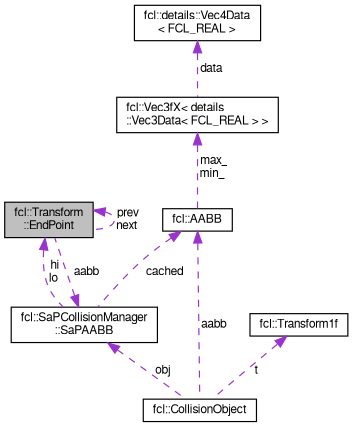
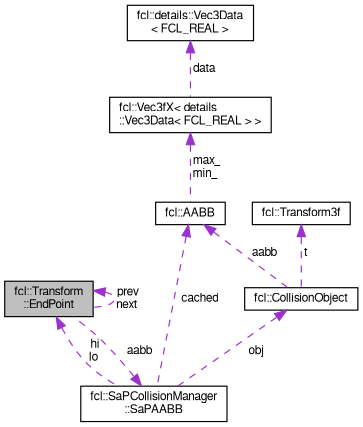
(198, 23) -> (190, 23)
(299, 325) -> (301, 213)
(152, 374) -> (227, 352)
